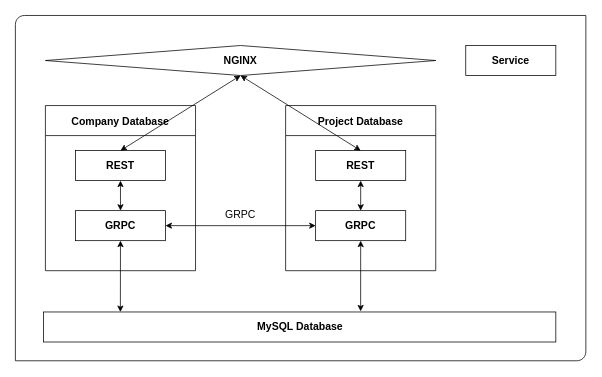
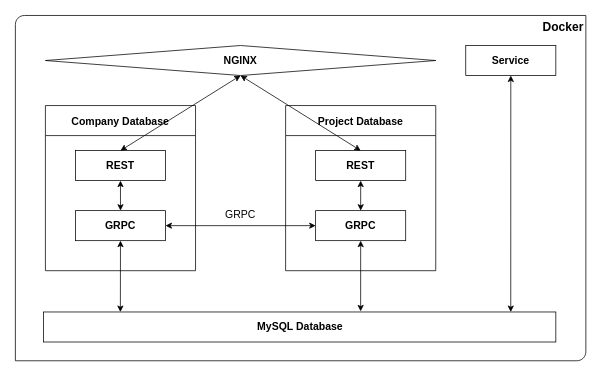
none -> (563, 27)
none -> (510, 194)
